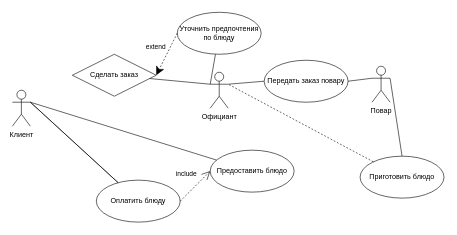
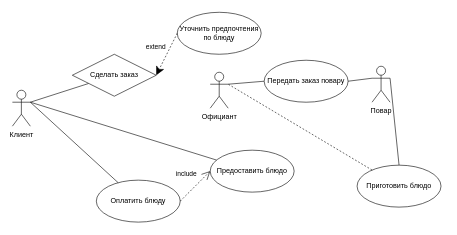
(213, 68) -> none
(179, 81) -> none
(402, 177) -> (399, 186)
(118, 183) -> (61, 92)
